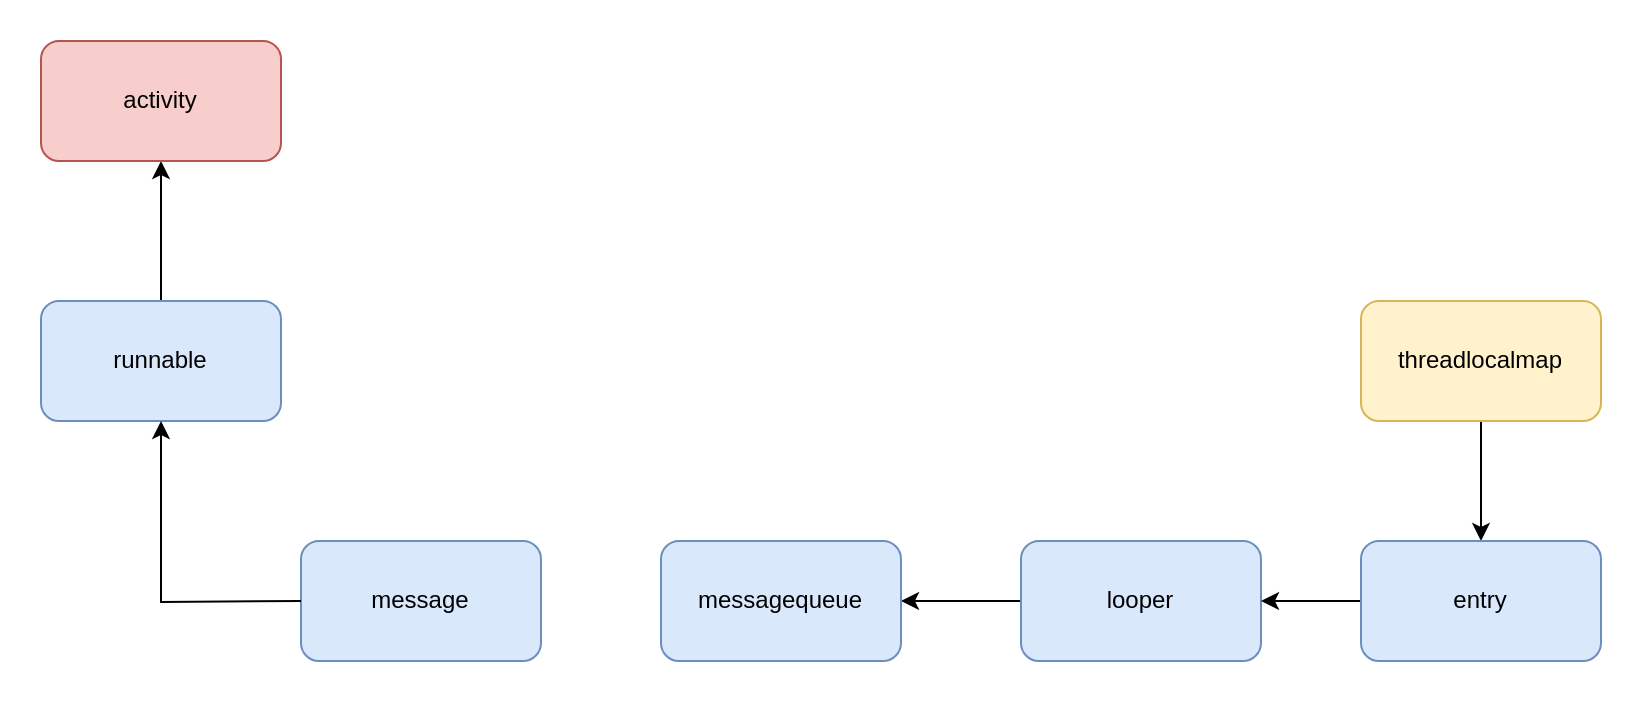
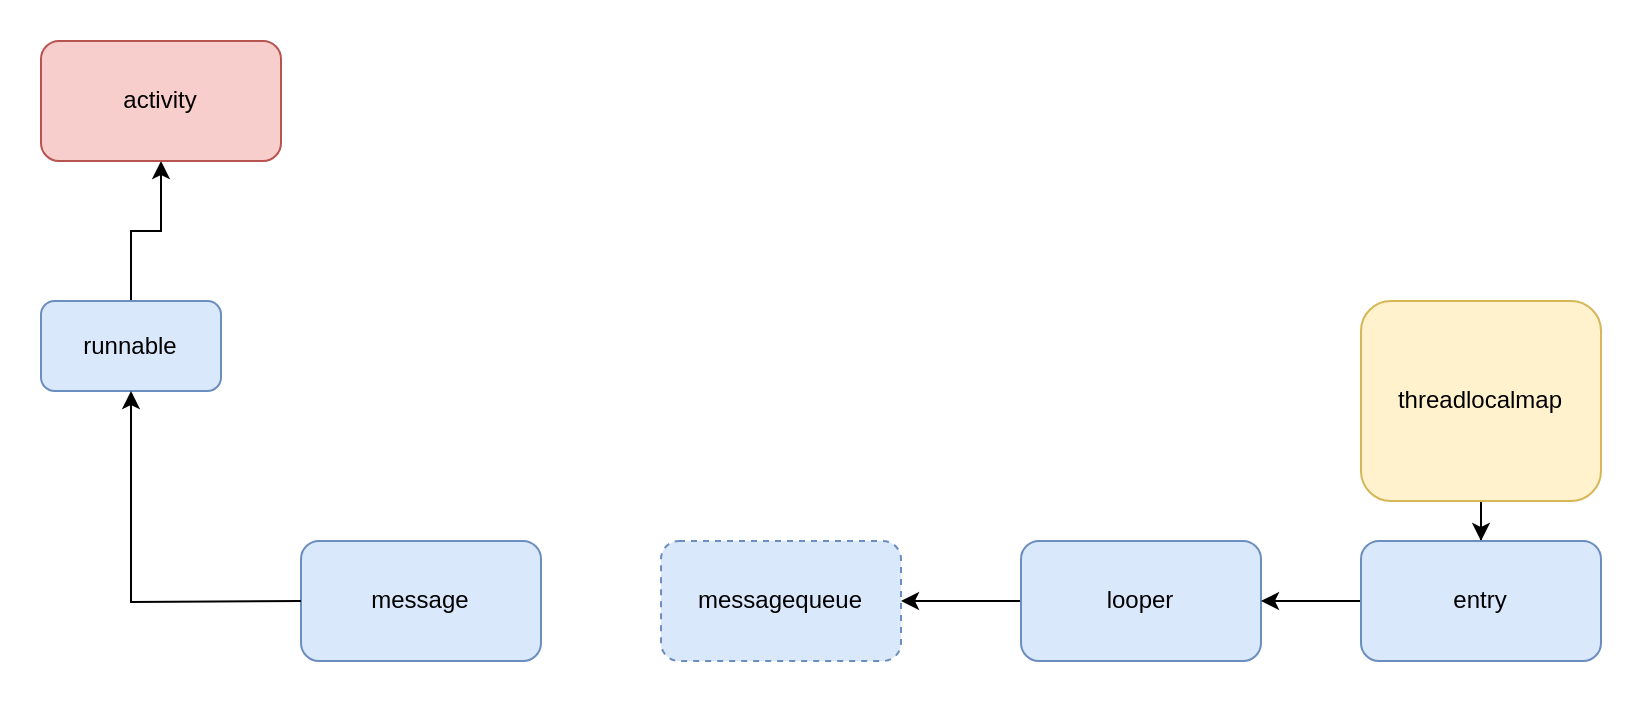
(161, 361) -> (131, 346)
(1481, 361) -> (1481, 401)
(781, 601) -> (781, 601)
